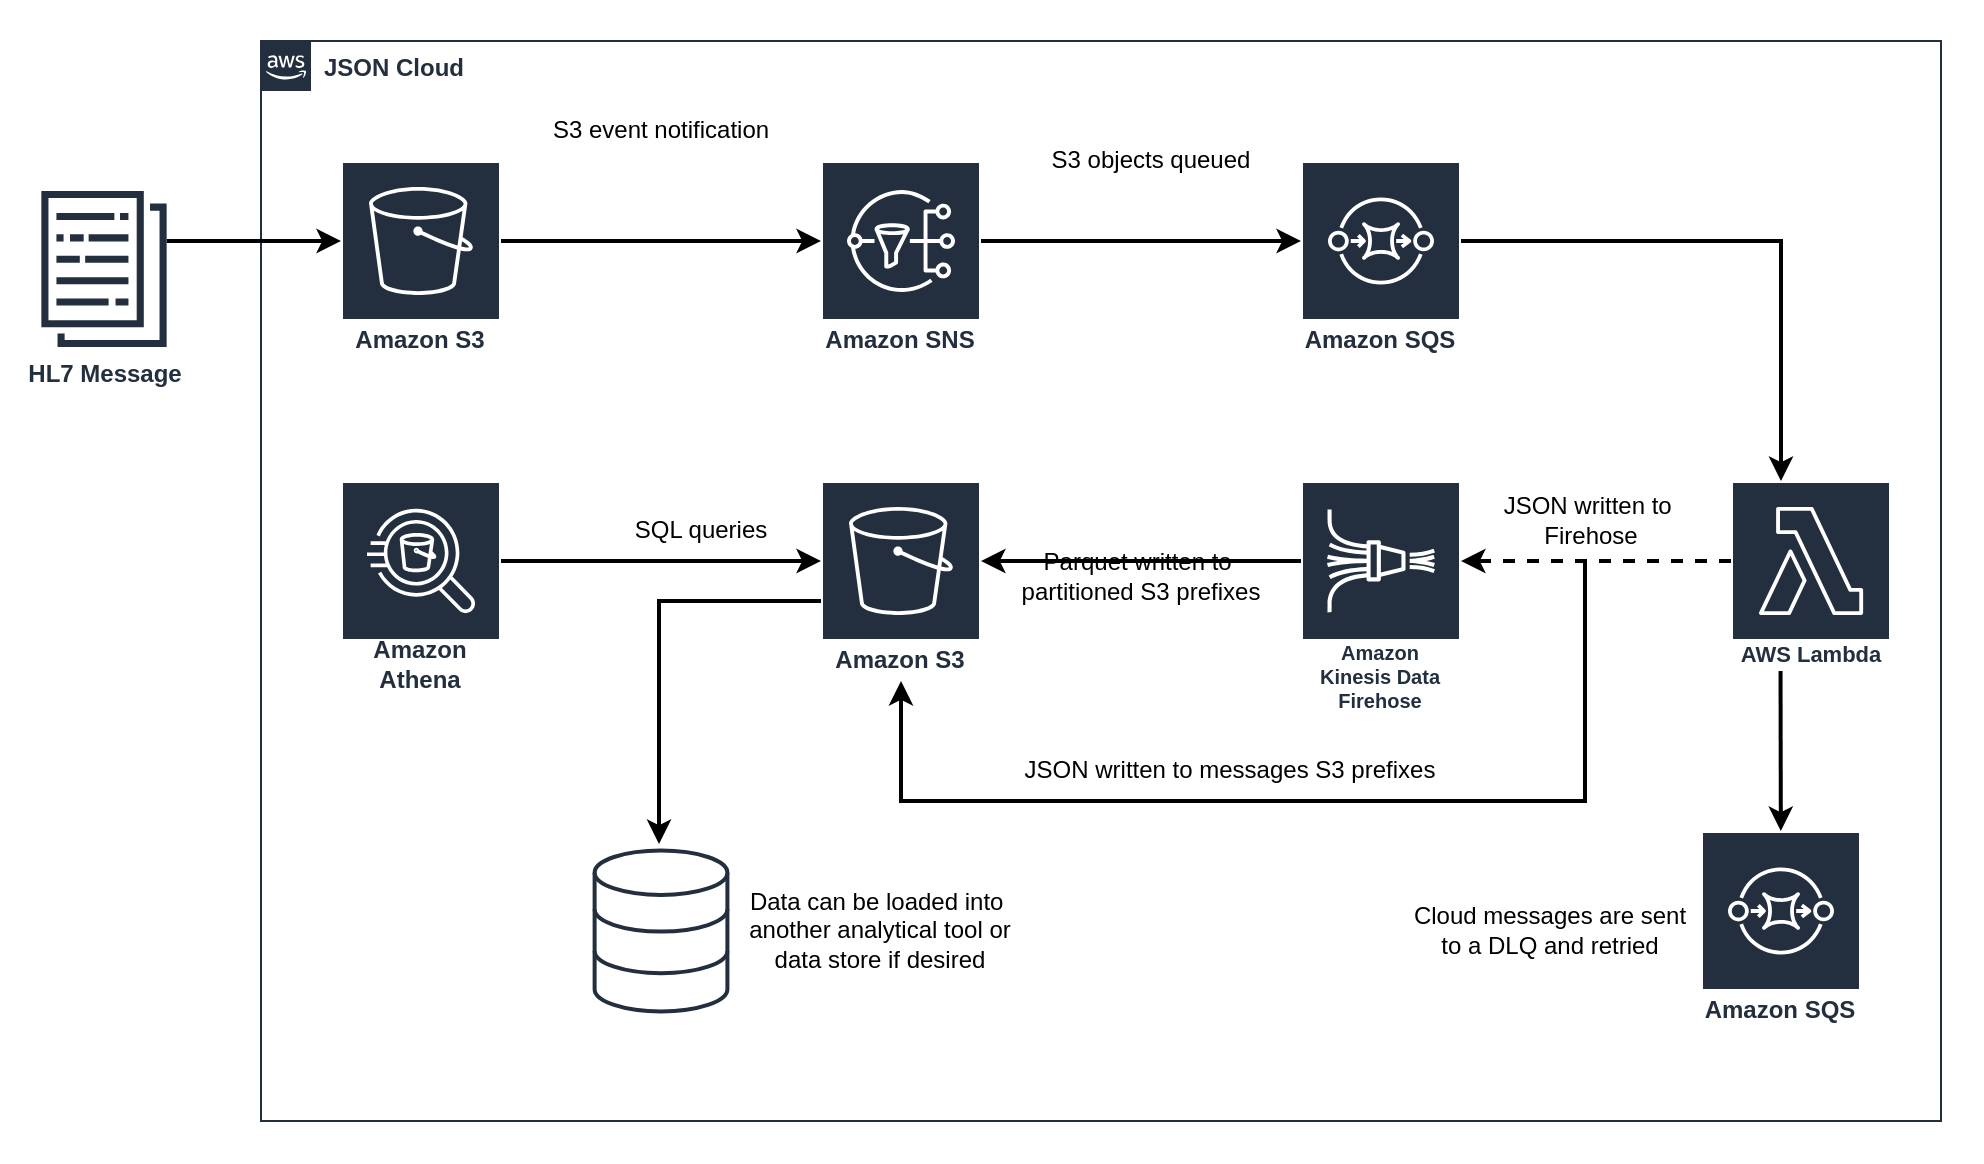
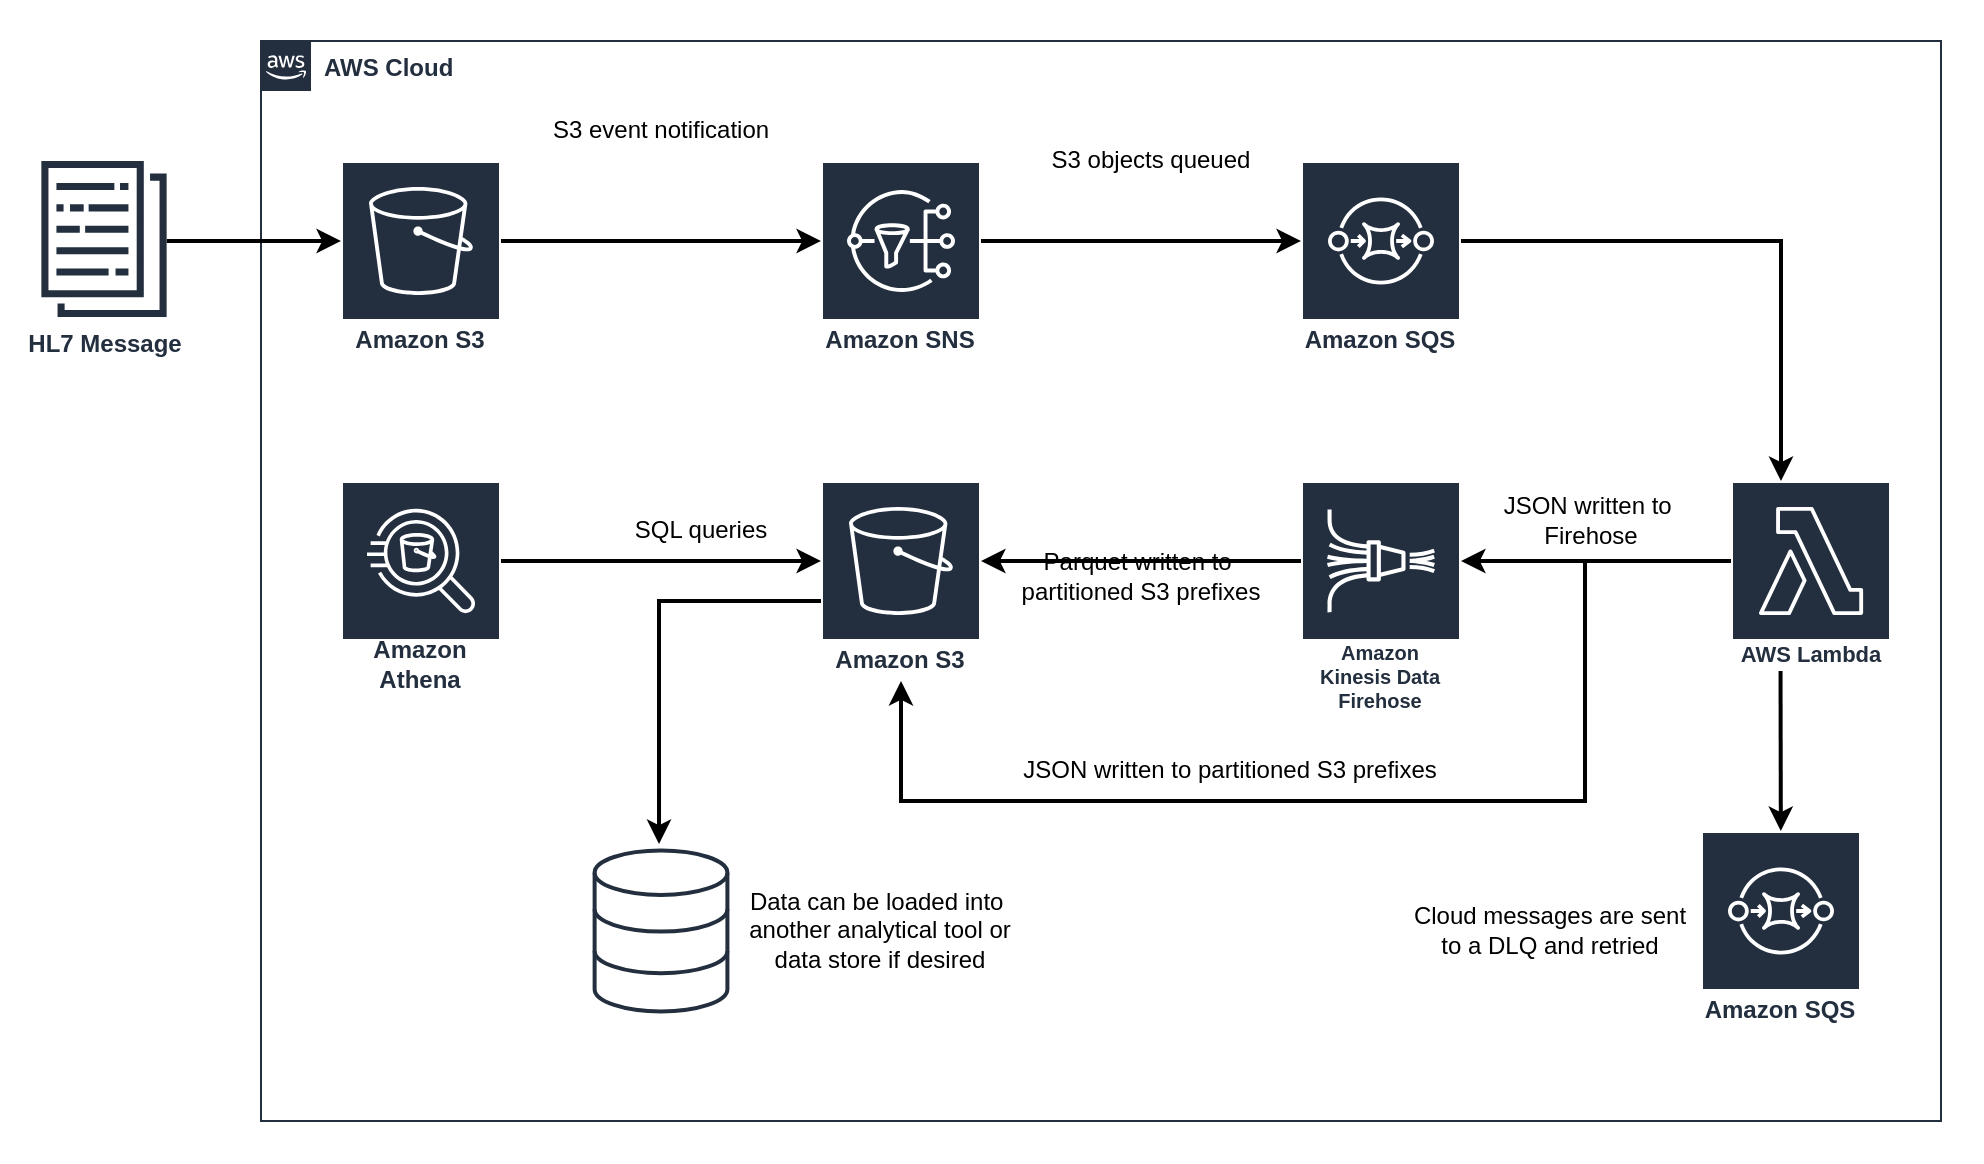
(386, 69) -> (379, 69)
(104, 269) -> (104, 239)
(1713, 561) -> (1713, 561)
(1231, 771) -> (1231, 771)
